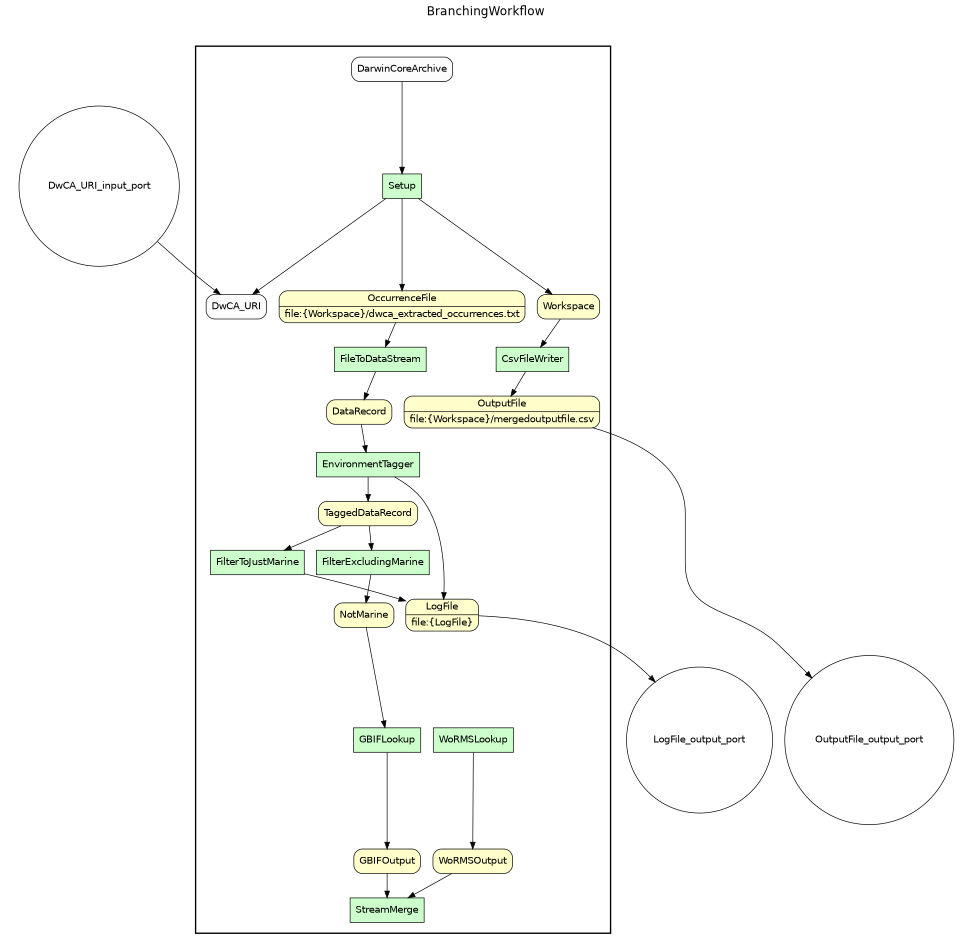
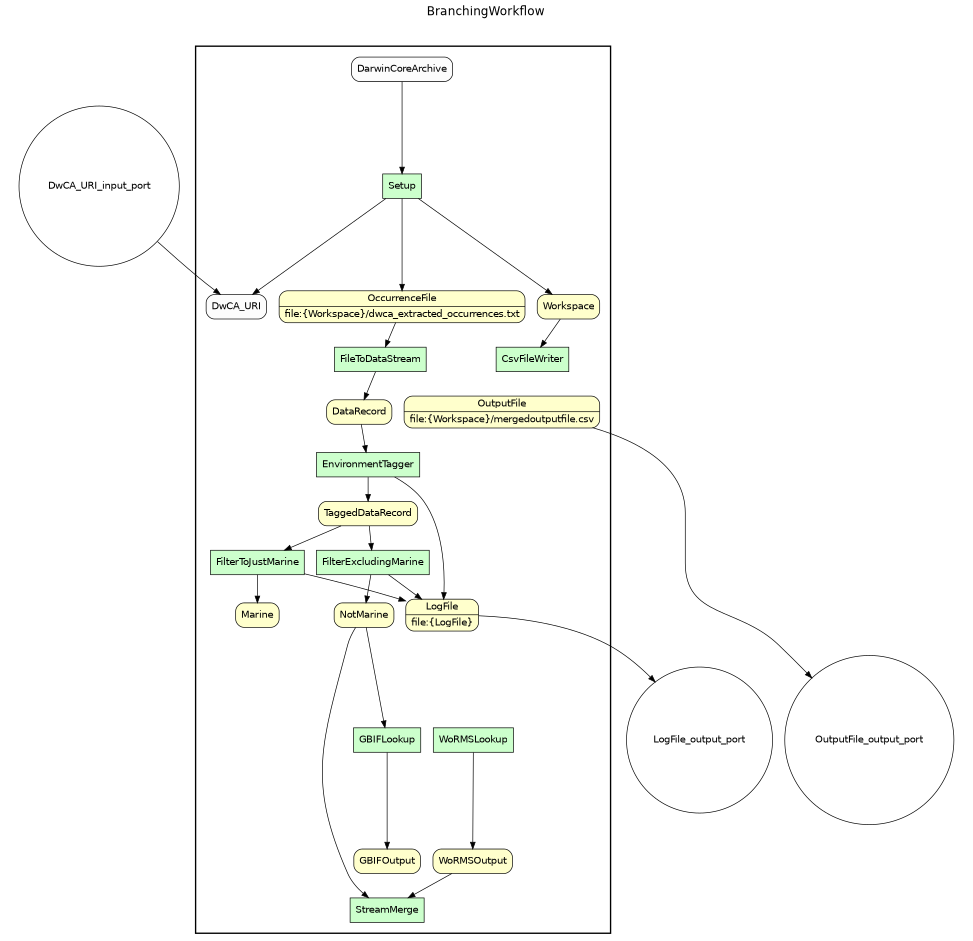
(520, 381) -> none
none -> (402, 585)
none -> (257, 615)
(387, 882) -> (323, 763)
